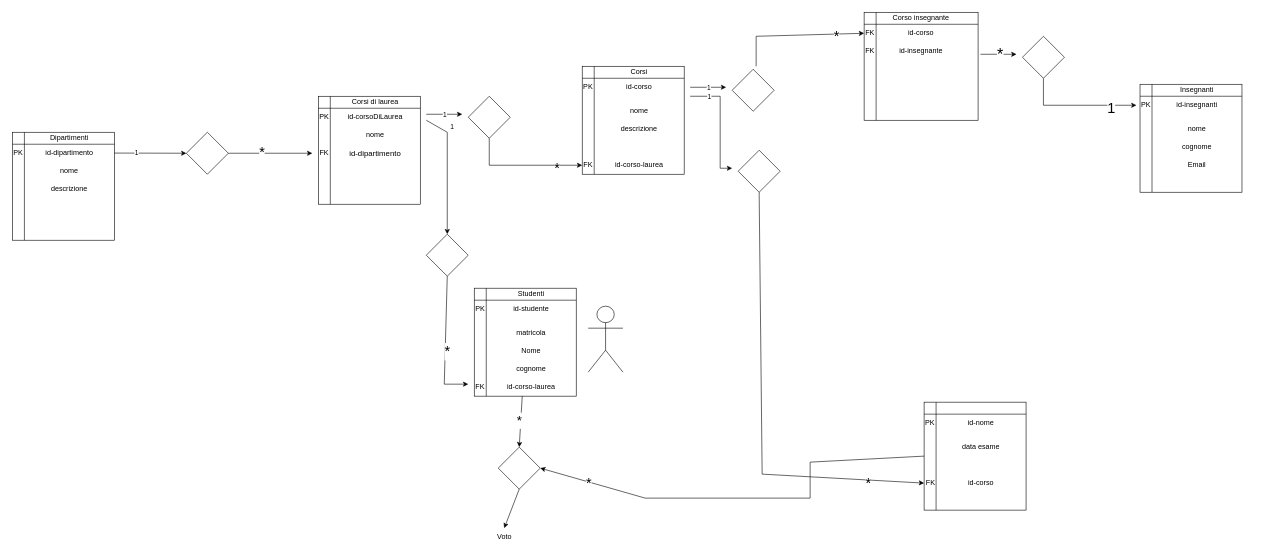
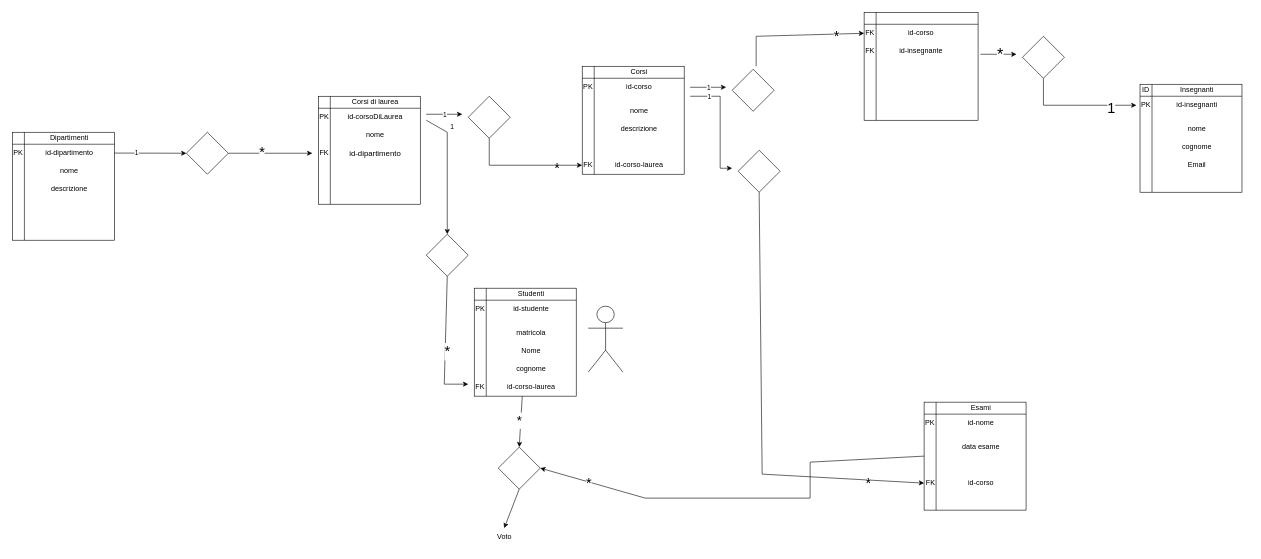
(921, 18) -> none
none -> (1146, 90)
none -> (981, 408)
